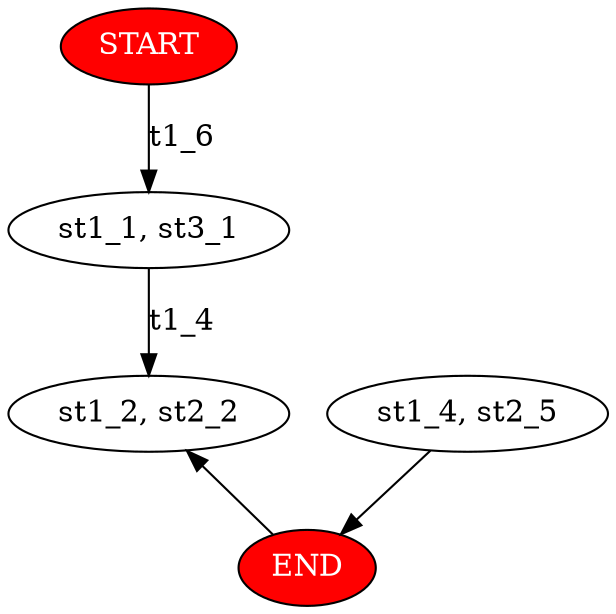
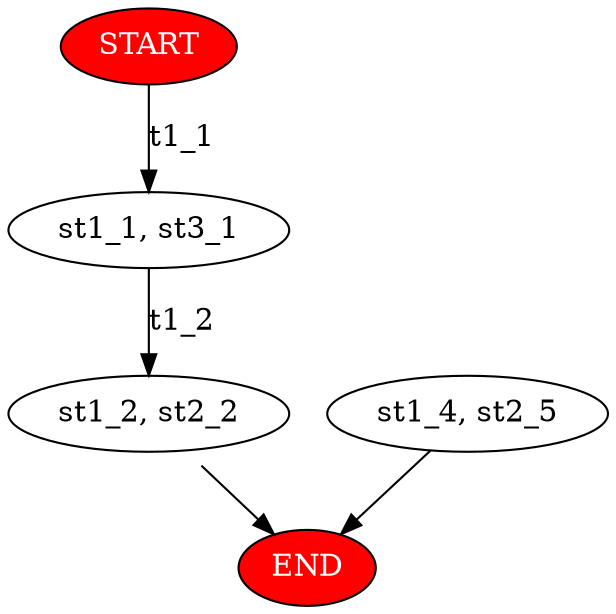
(182, 138) -> (182, 138)
(182, 322) -> (182, 322)
(238, 500) -> (230, 493)
